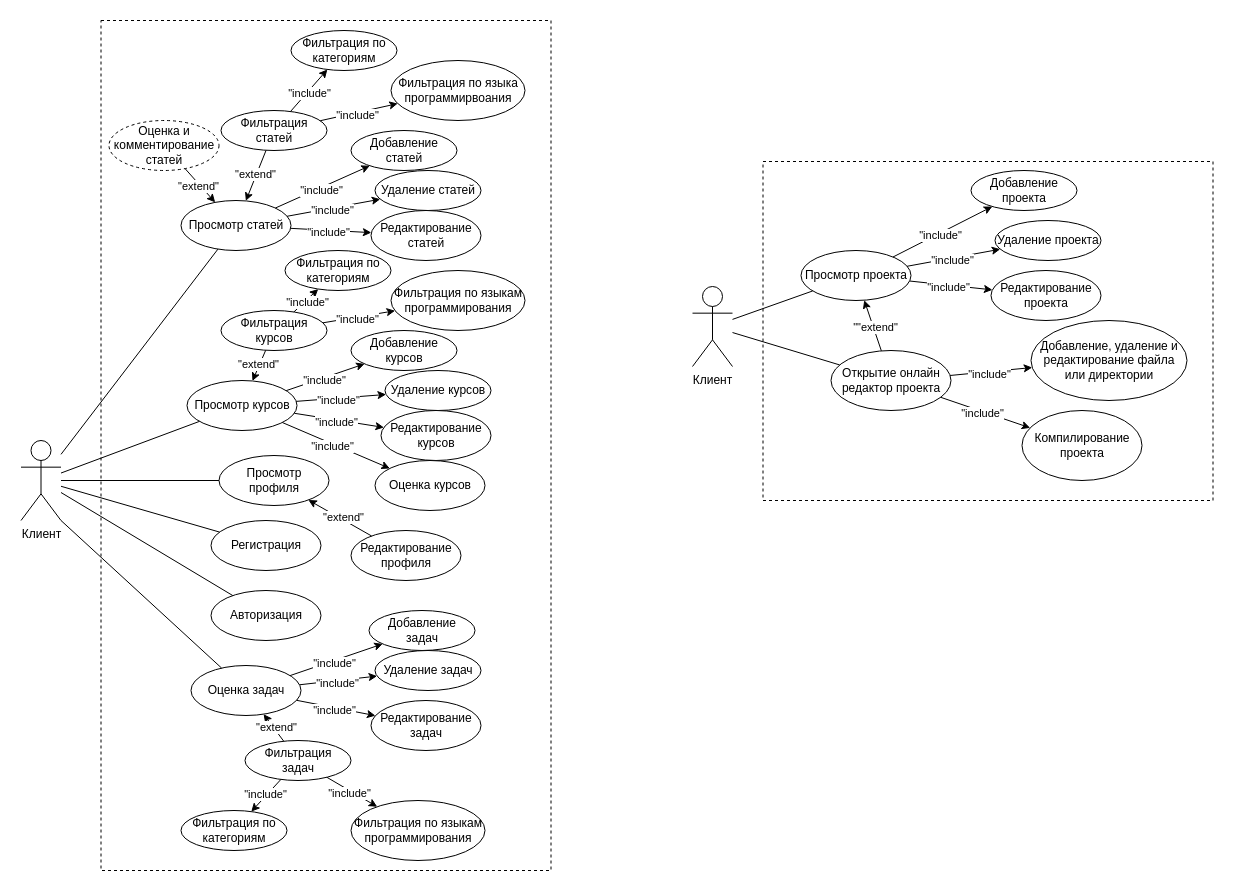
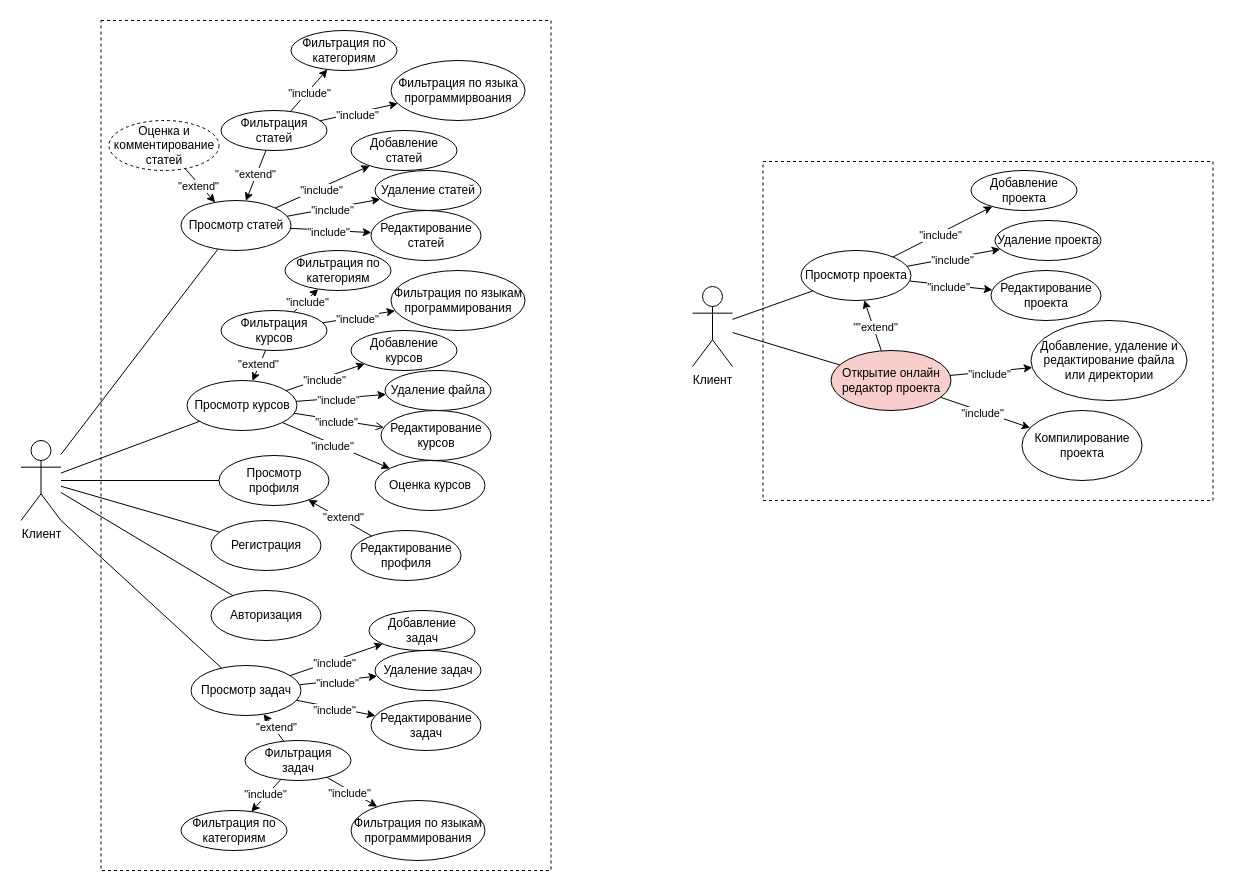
(891, 381) -> (891, 381)
(439, 391) -> (439, 391)
(376, 426) -> (377, 426)
(247, 691) -> (247, 691)
